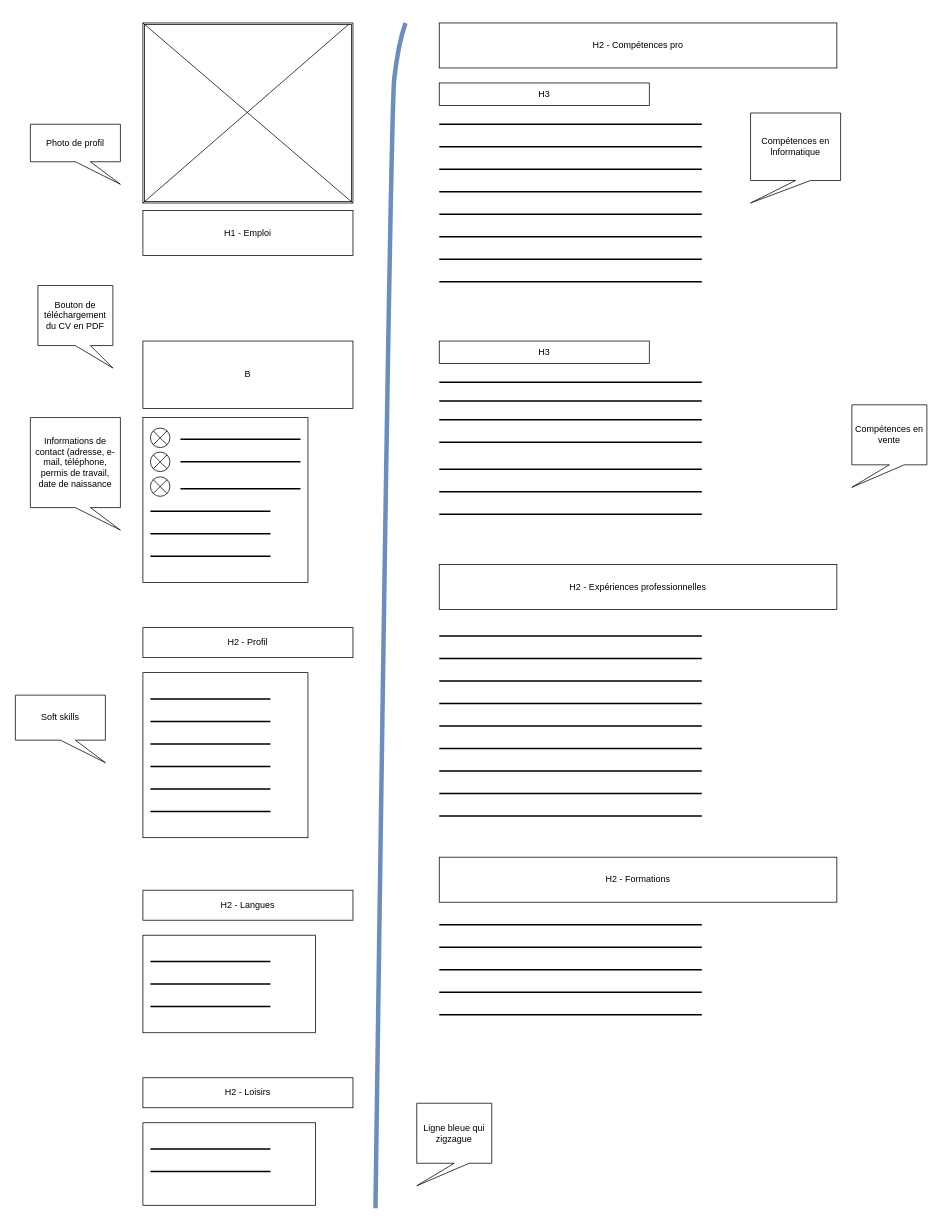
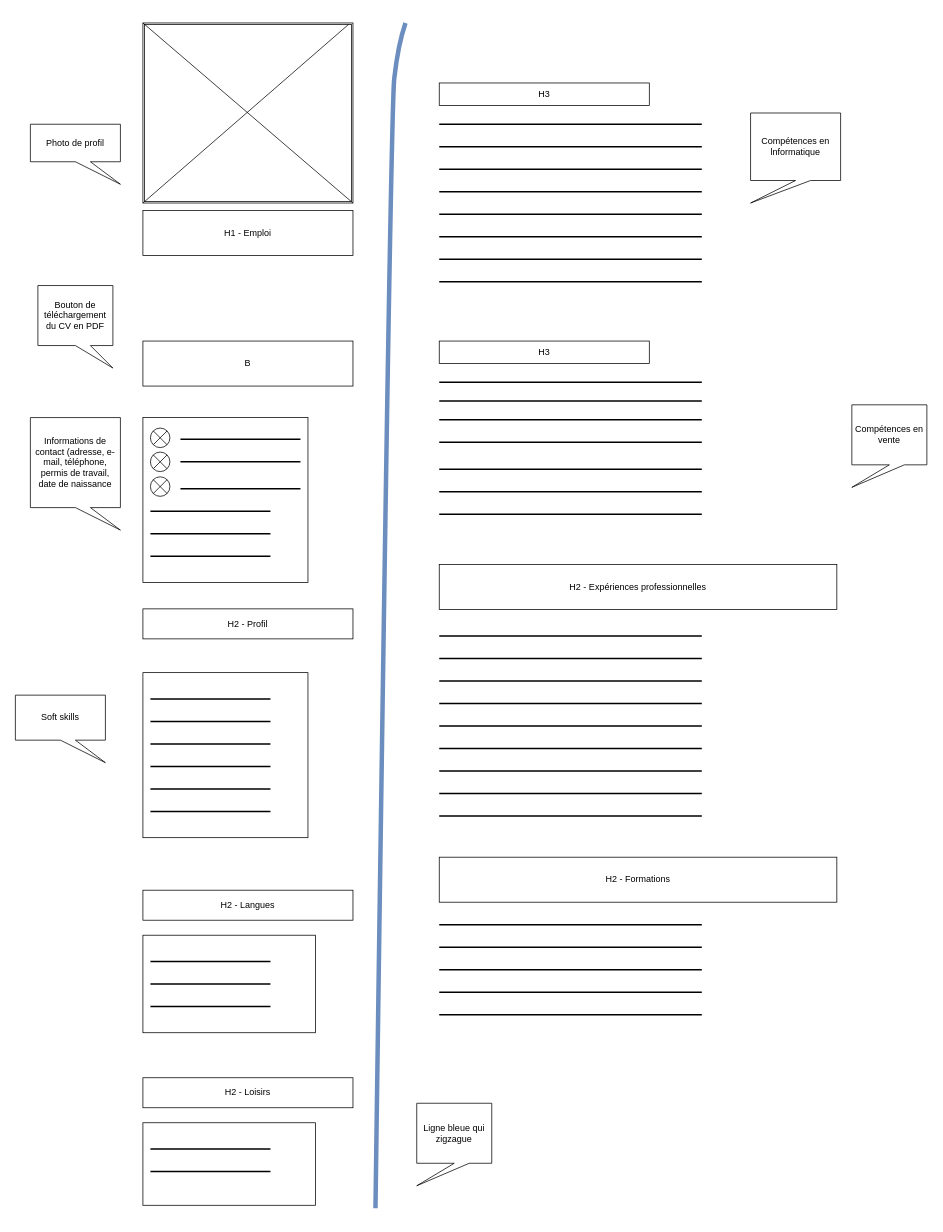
(638, 45) -> none
(248, 375) -> (248, 363)
(248, 642) -> (248, 624)
